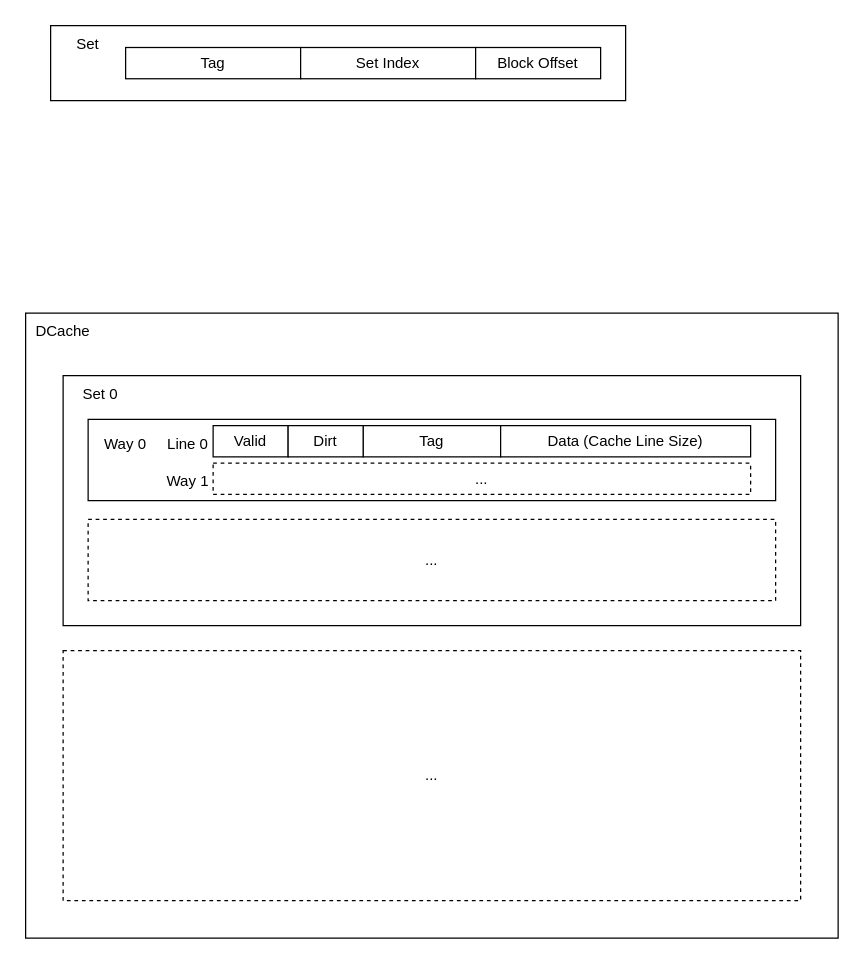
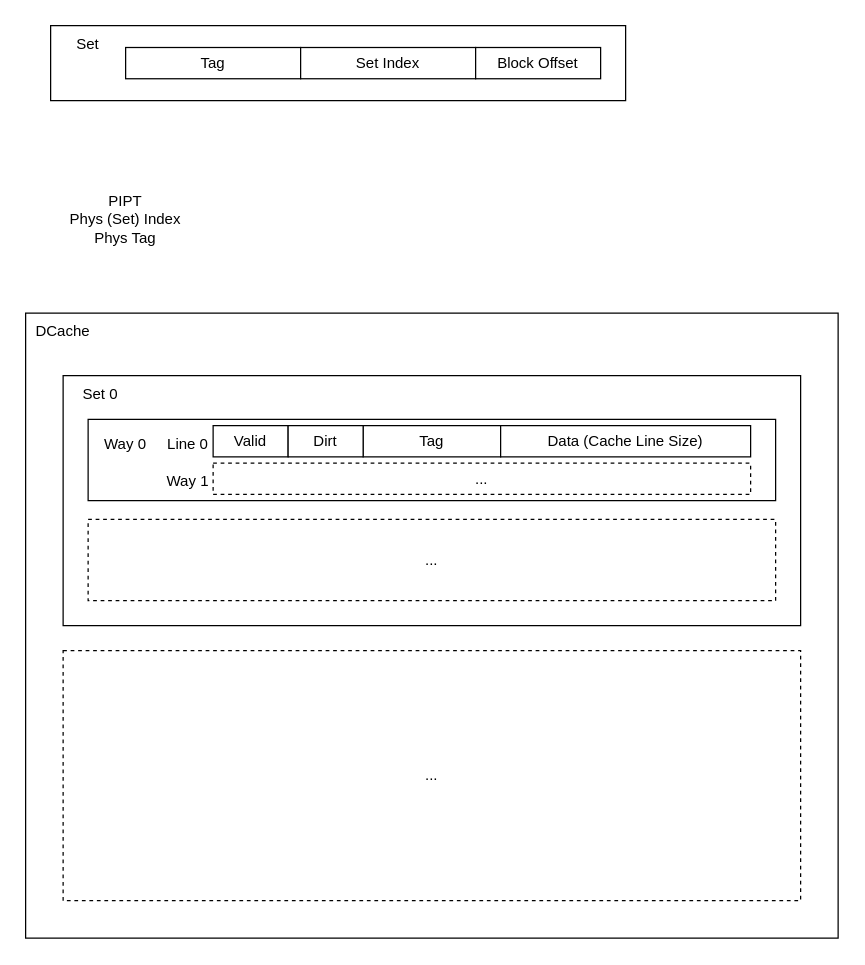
none -> (126, 219)
